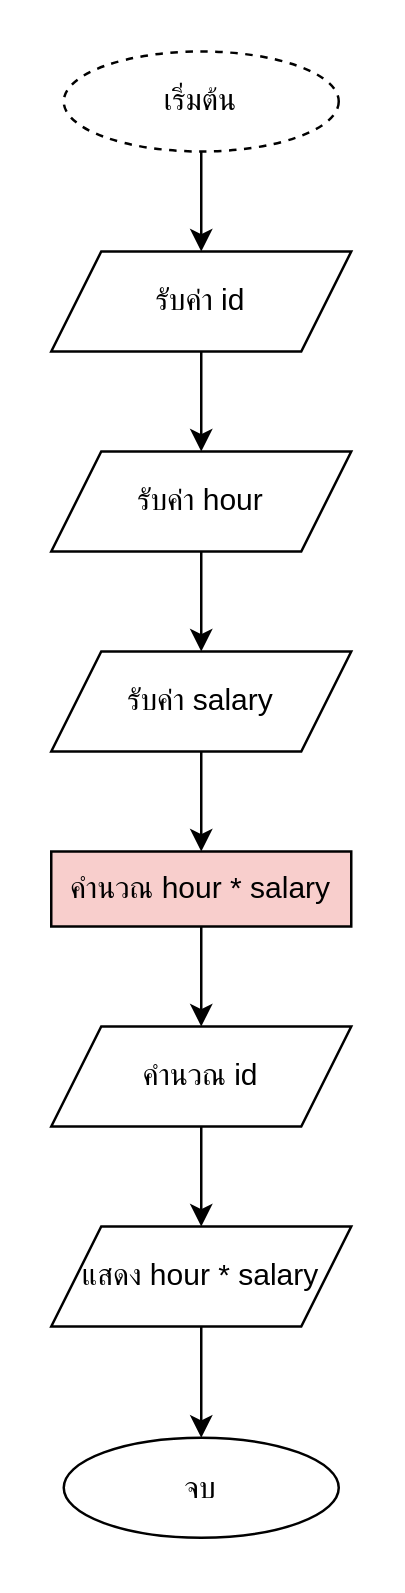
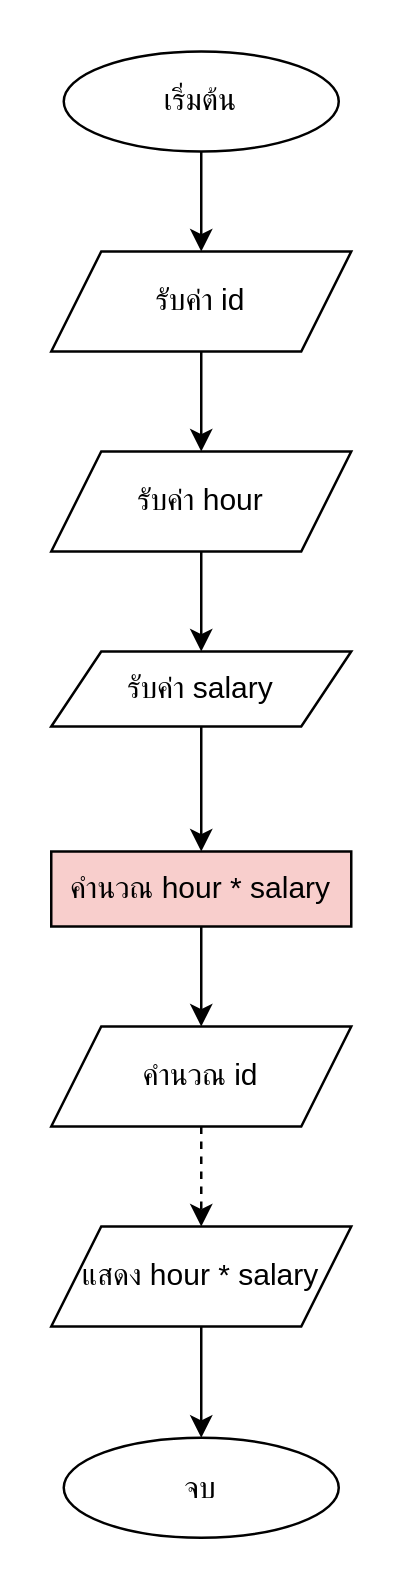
(201, 101) -> (201, 101)
(201, 701) -> (201, 689)
(201, 1167) -> (201, 1167)
